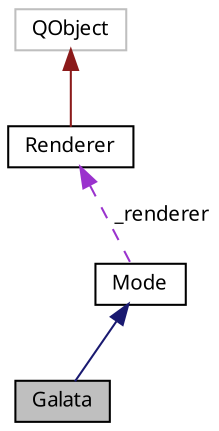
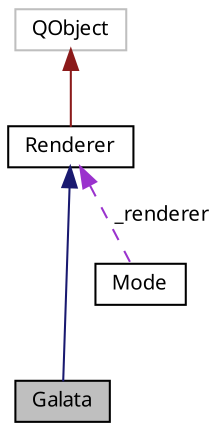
(96, 351) -> (66, 284)
